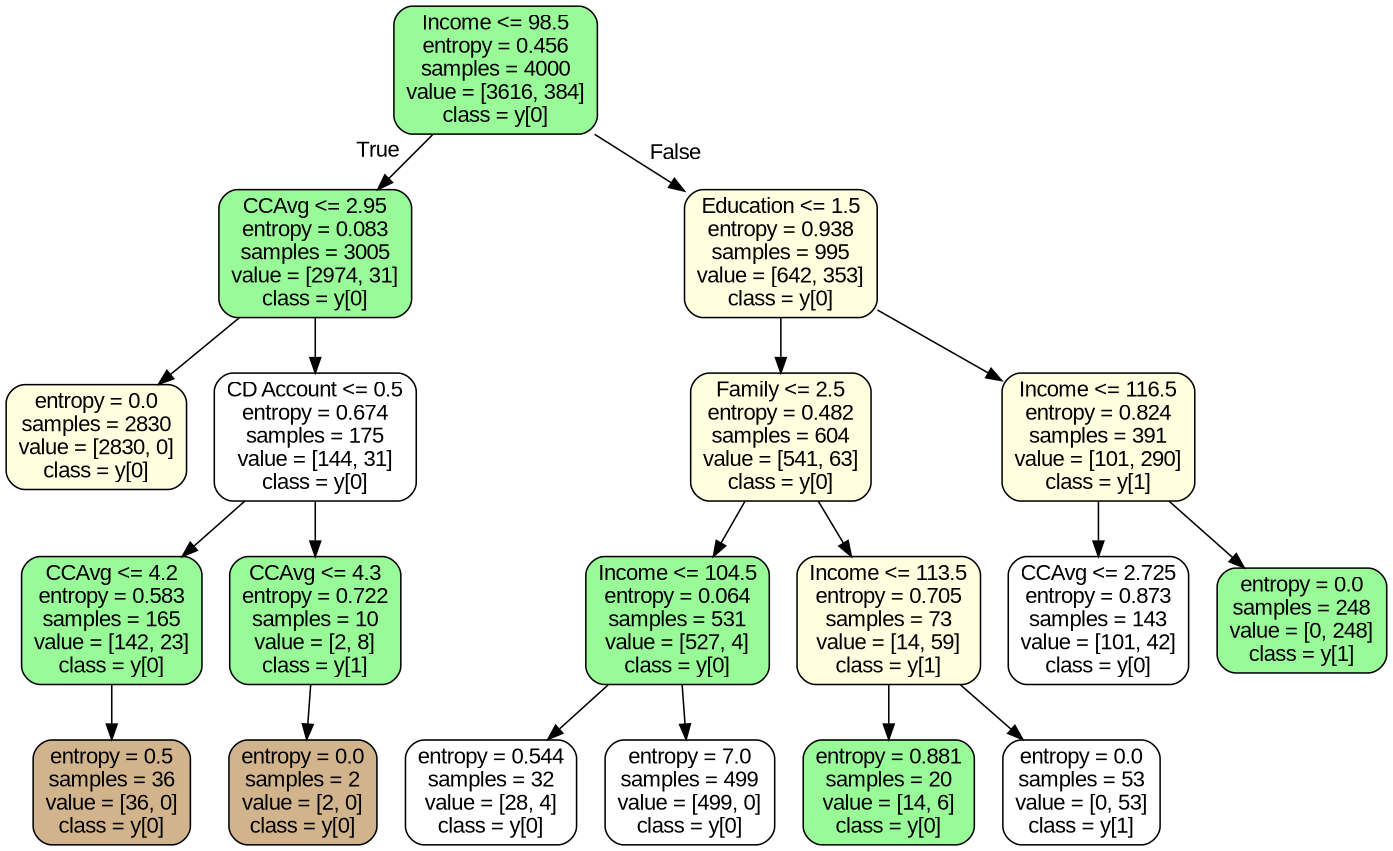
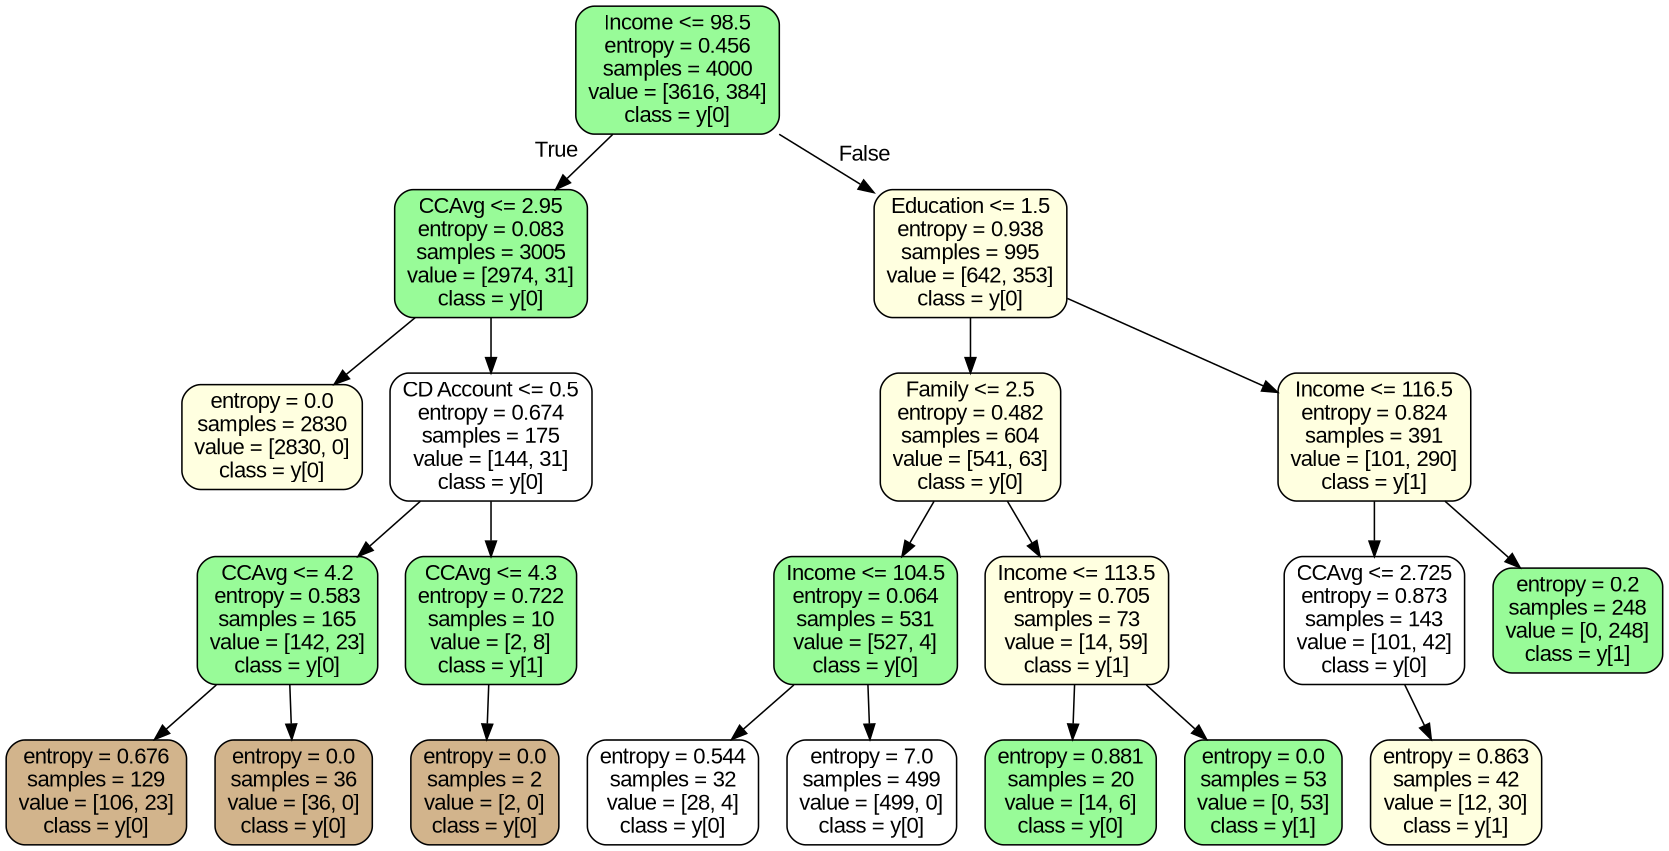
(1302, 621) -> (1578, 621)
none -> (96, 792)
(112, 792) -> (294, 792)
(1081, 792) -> (1263, 792)
none -> (1456, 792)
